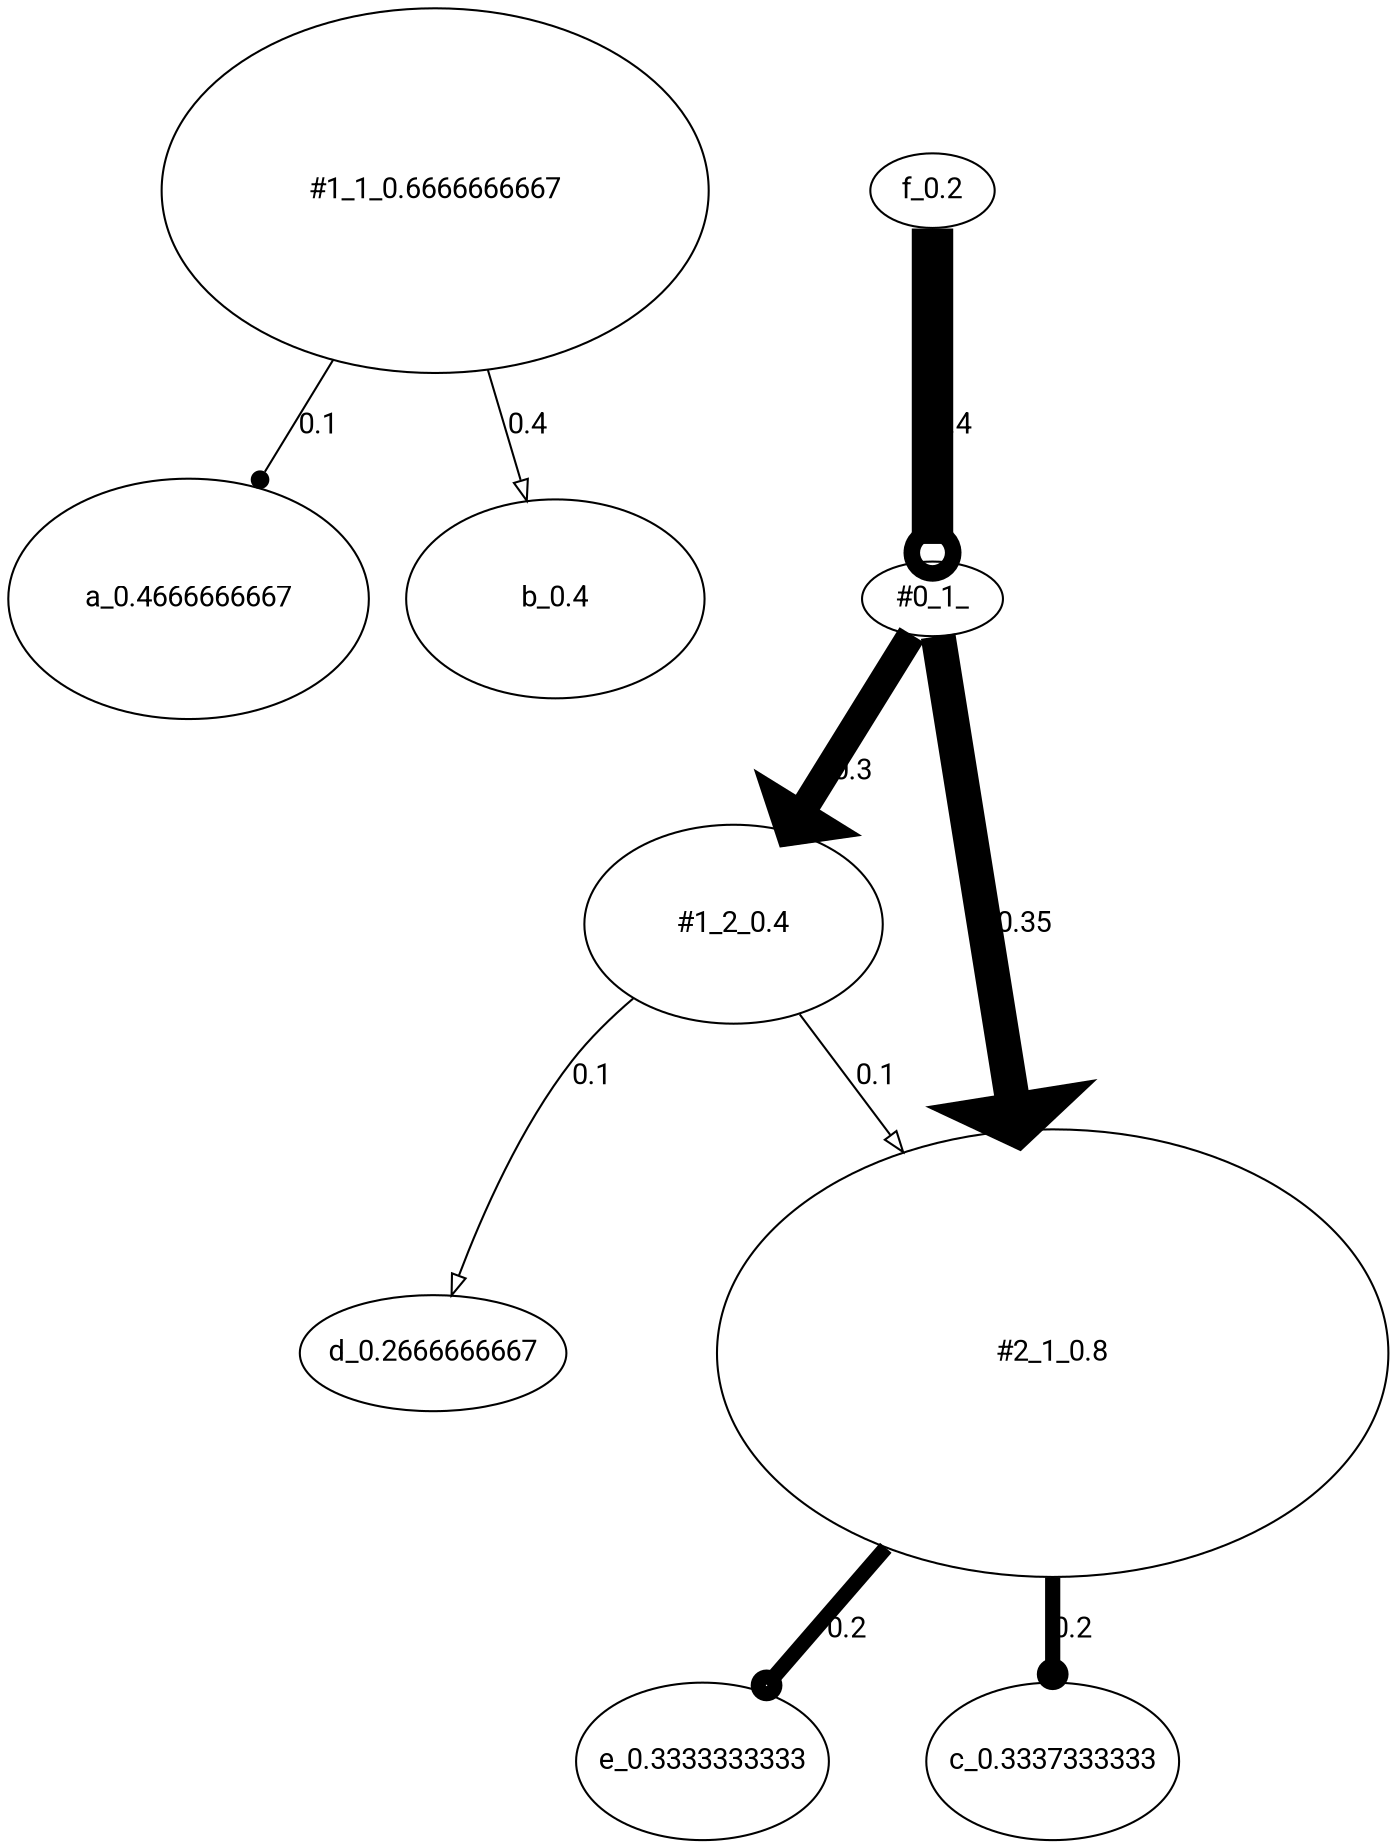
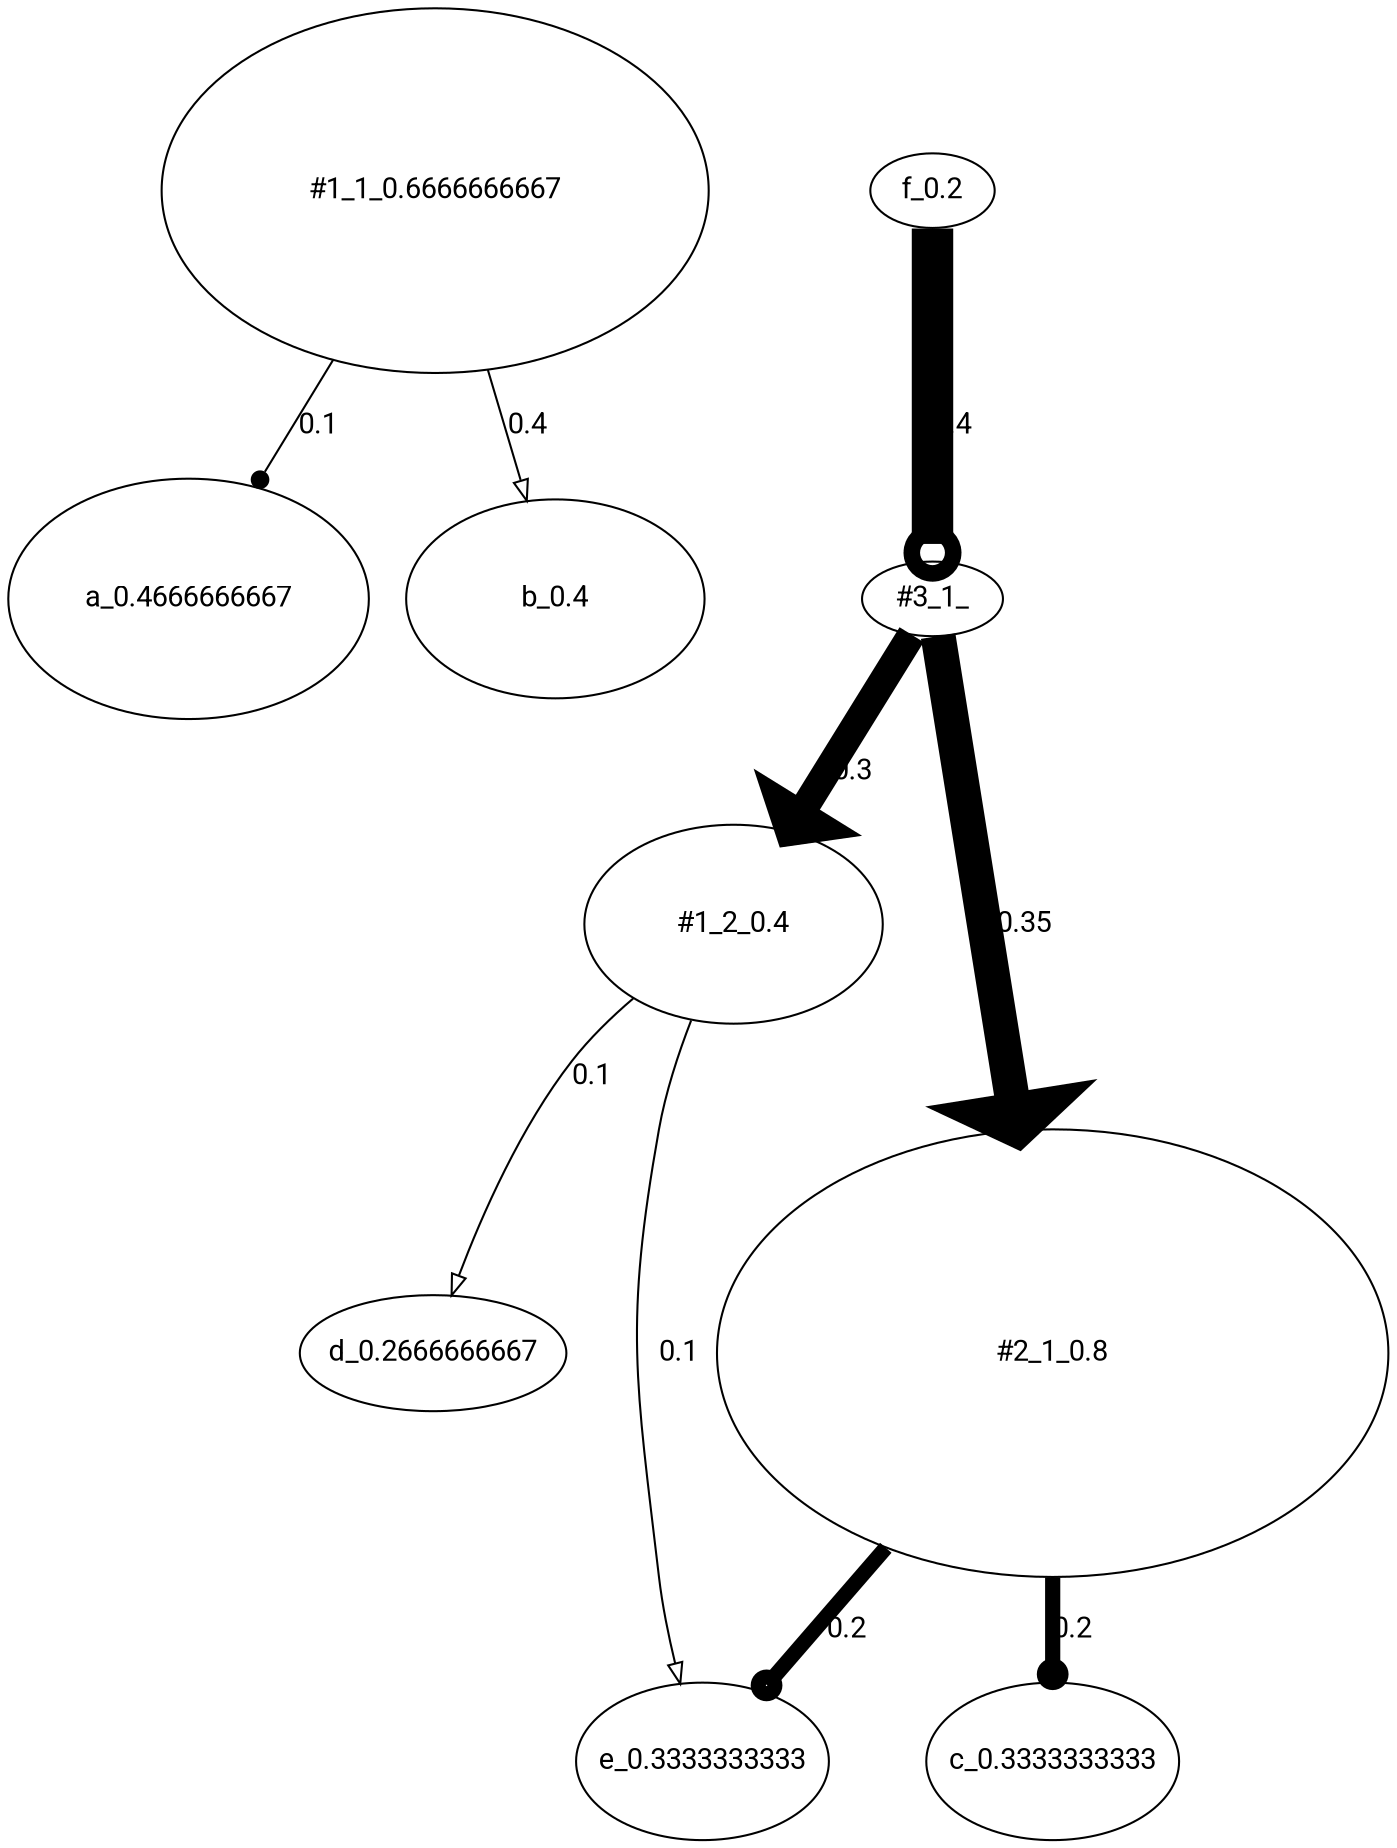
(932, 599) -> (932, 599)
(845, 1075) -> (637, 1340)
(1053, 1761) -> (1053, 1761)
